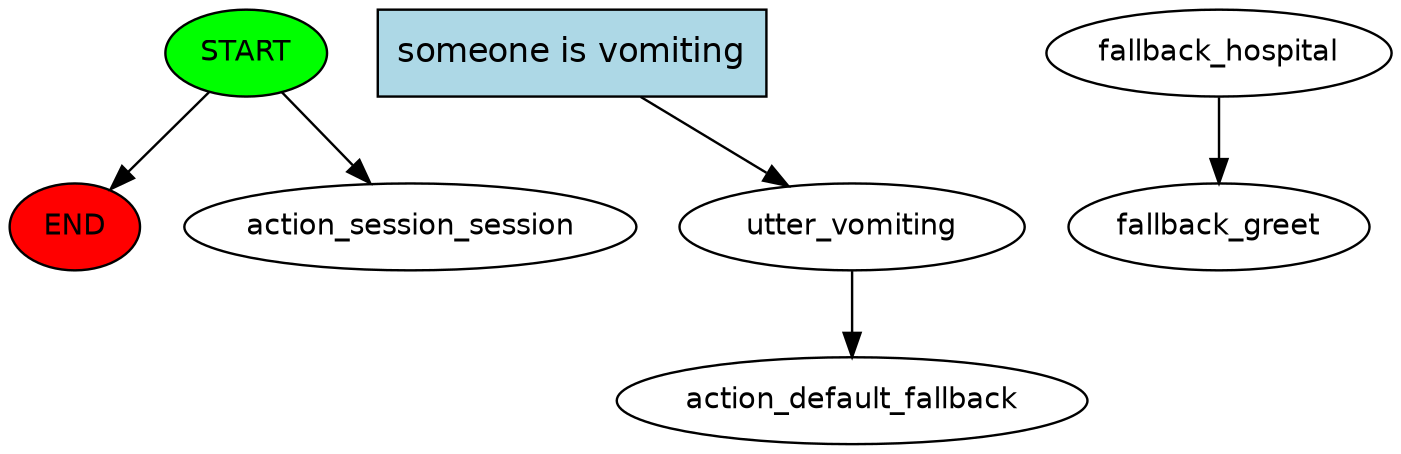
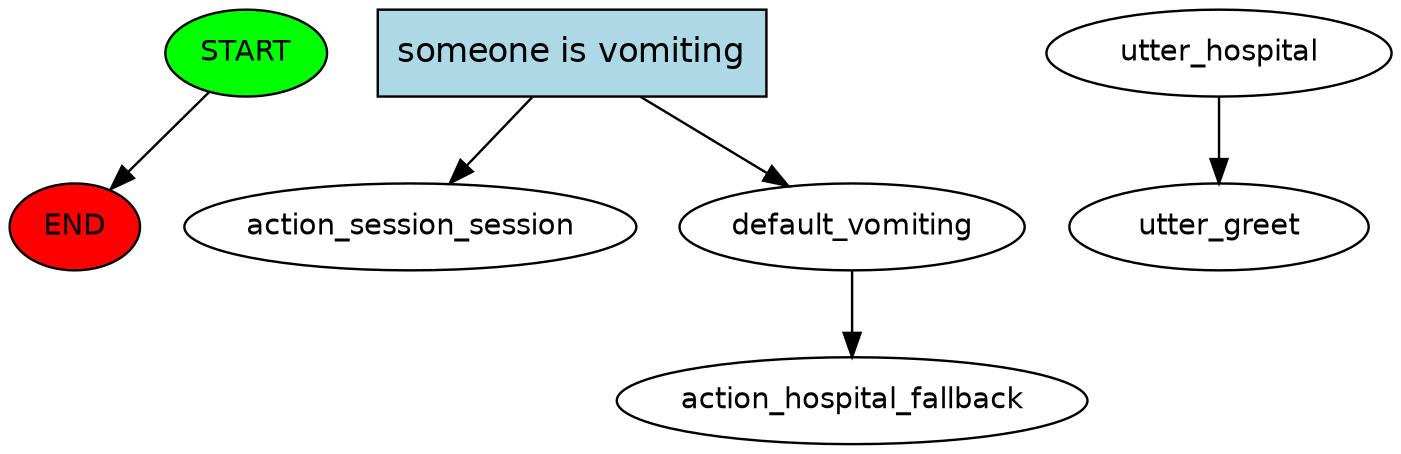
(1219, 53) -> (1219, 53)
(317, 129) -> (500, 131)
(852, 227) -> (852, 227)
(1219, 227) -> (1219, 227)
(852, 401) -> (852, 401)
